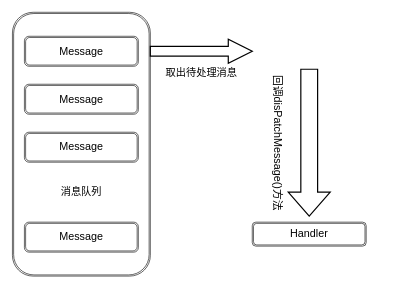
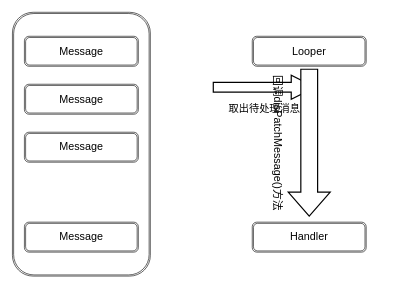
(201, 51) -> (264, 87)
none -> (309, 51)
(81, 192) -> none
(309, 234) -> (309, 237)
